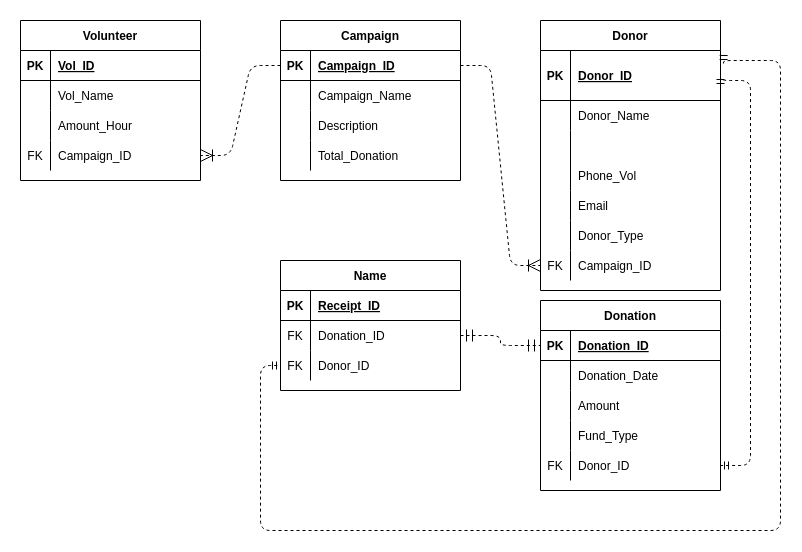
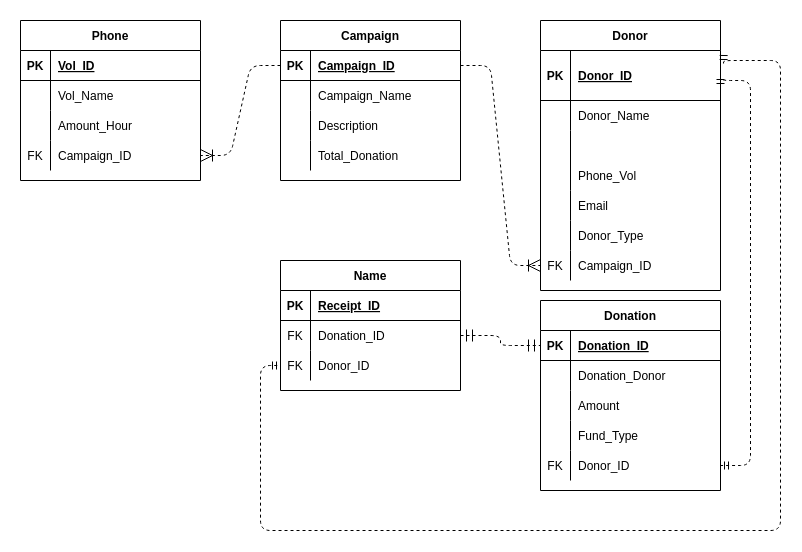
(110, 36) -> (110, 36)
(620, 376) -> (623, 376)
